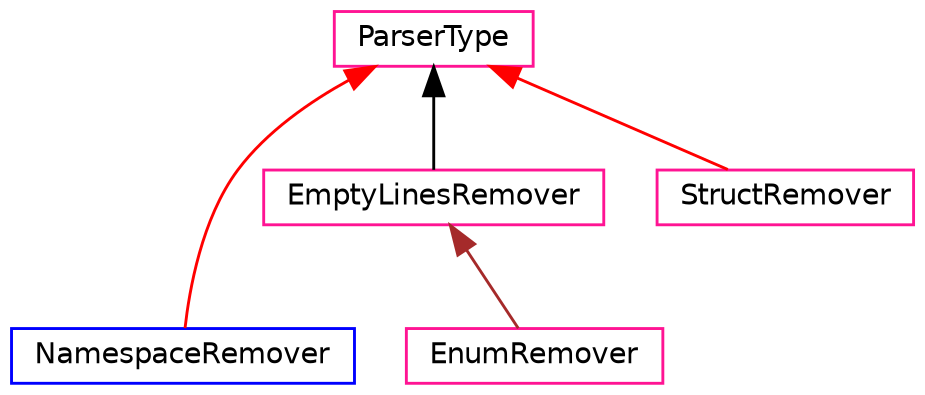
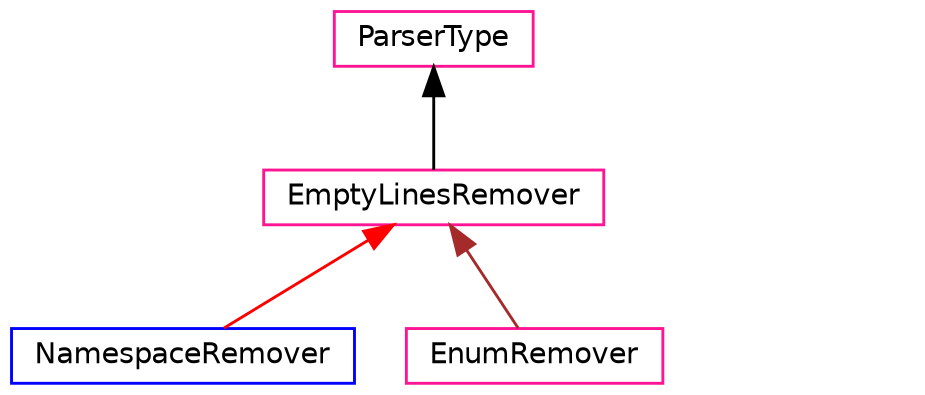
(231, 180) -> (296, 284)
(785, 197) -> none
